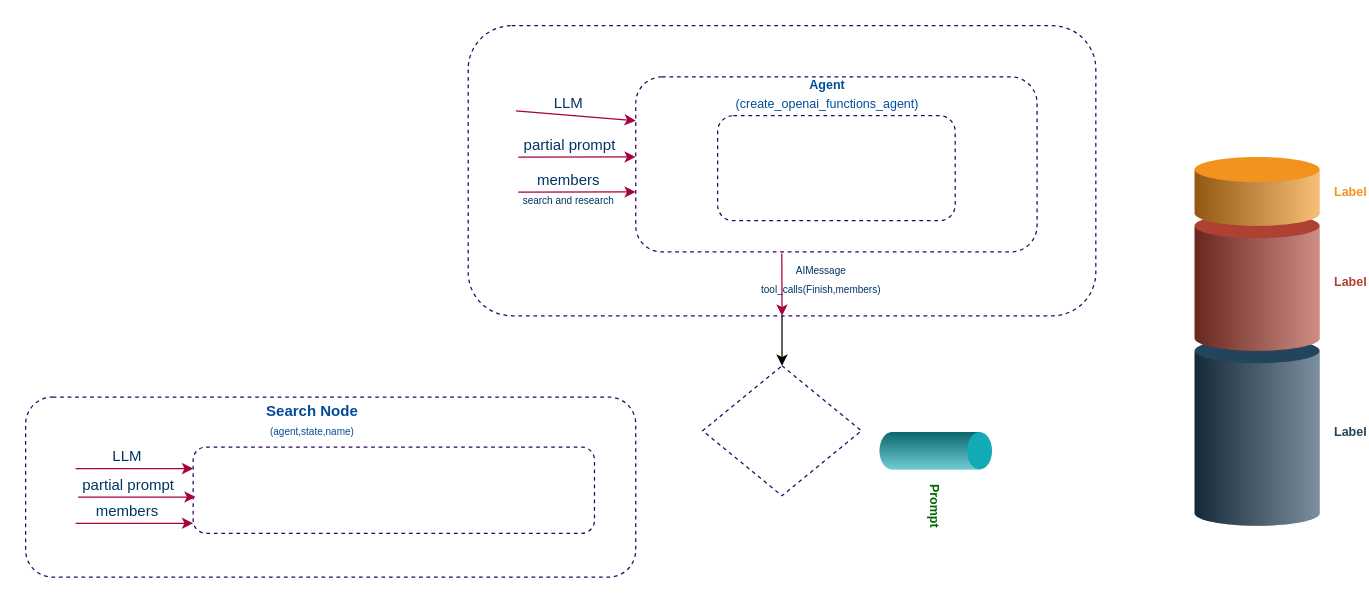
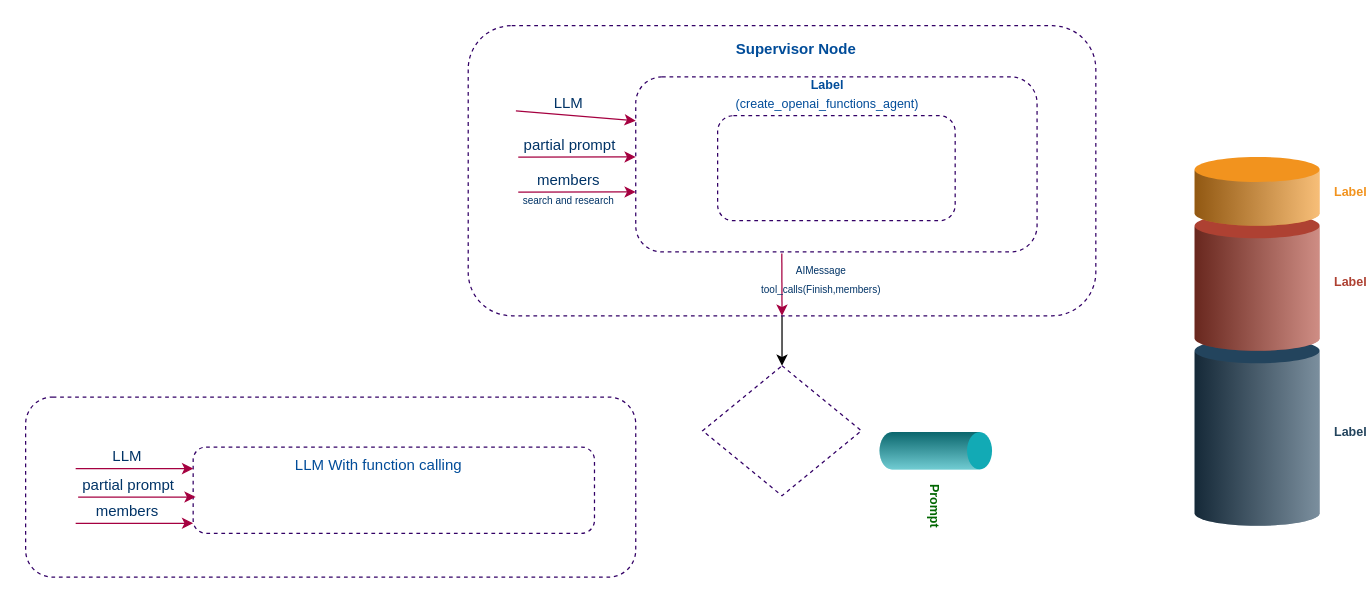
none -> (796, 49)
(828, 93) -> (828, 93)
(313, 421) -> none
none -> (379, 466)
